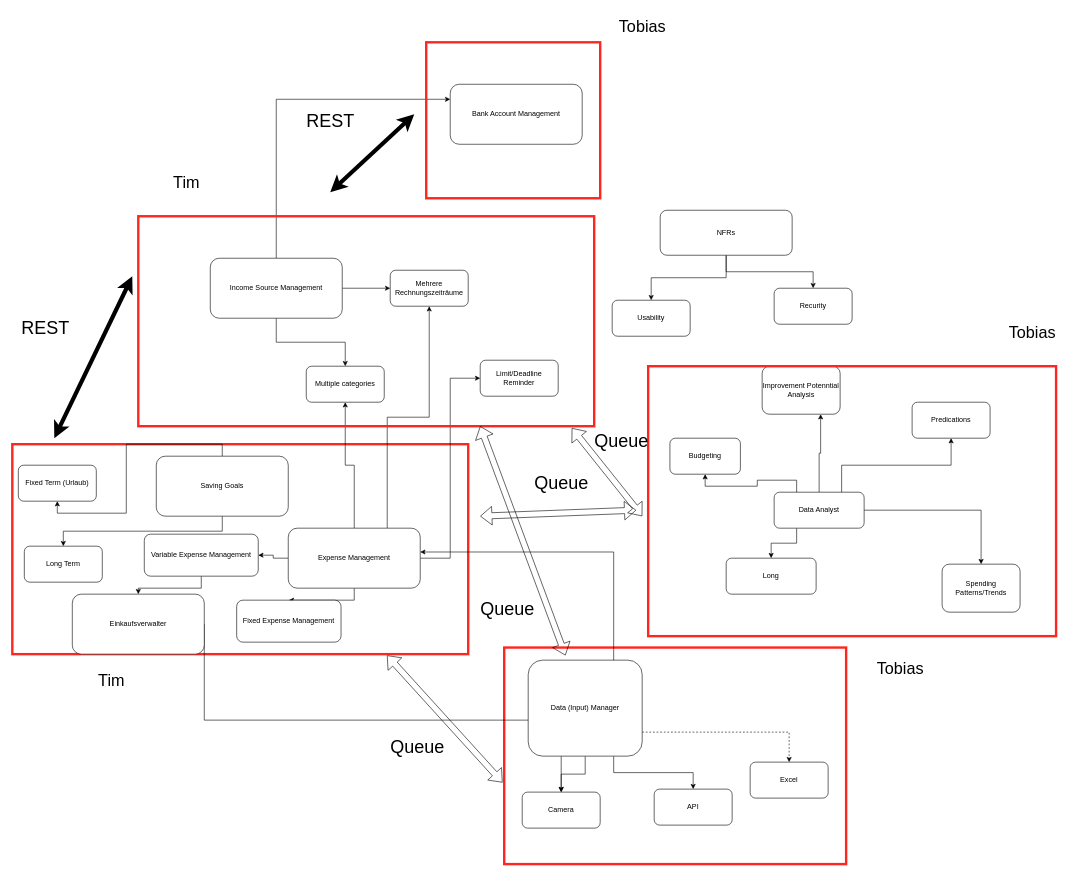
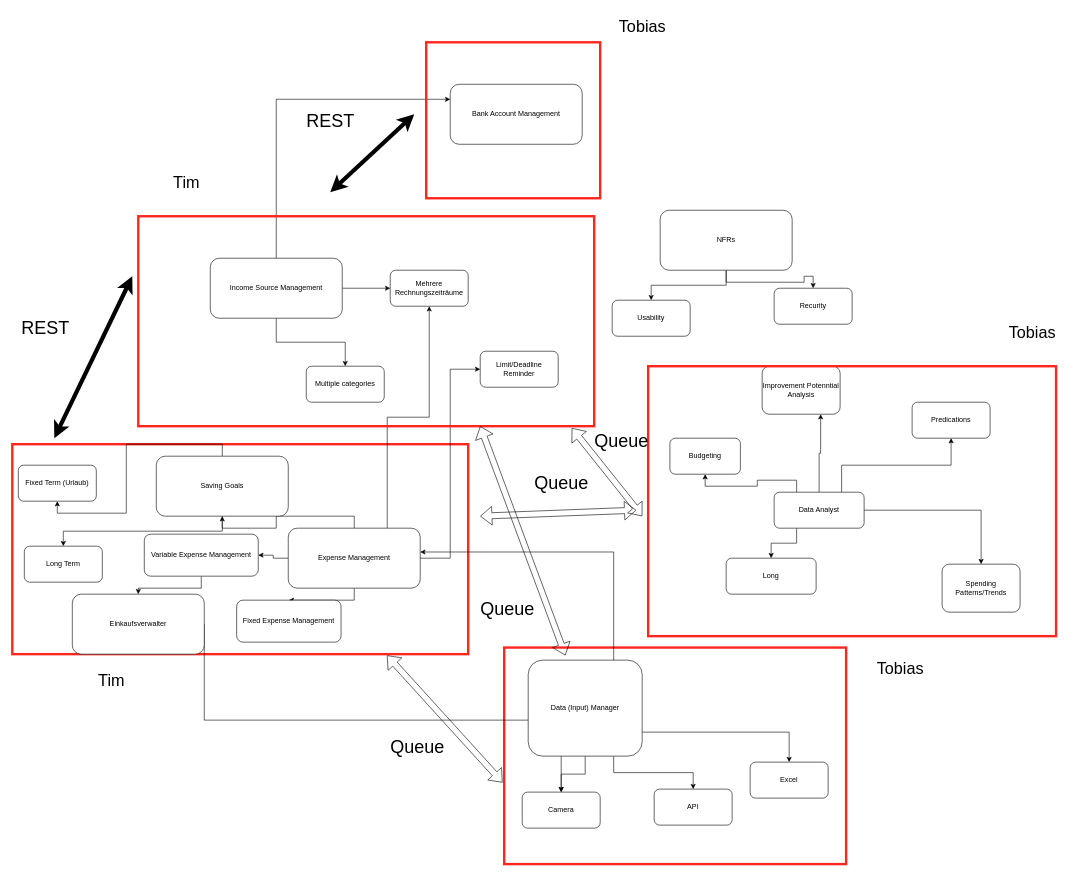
(726, 233) -> (726, 240)
(519, 378) -> (519, 369)
(345, 465) -> (284, 516)
(728, 732) -> (728, 732)
